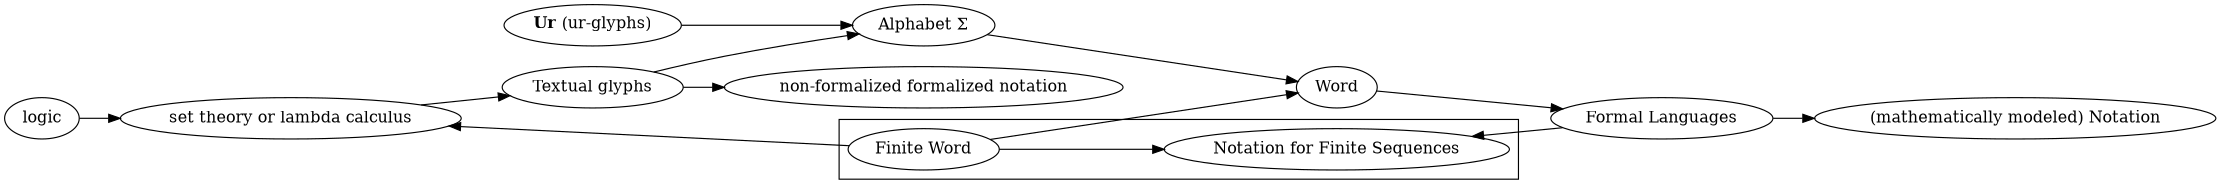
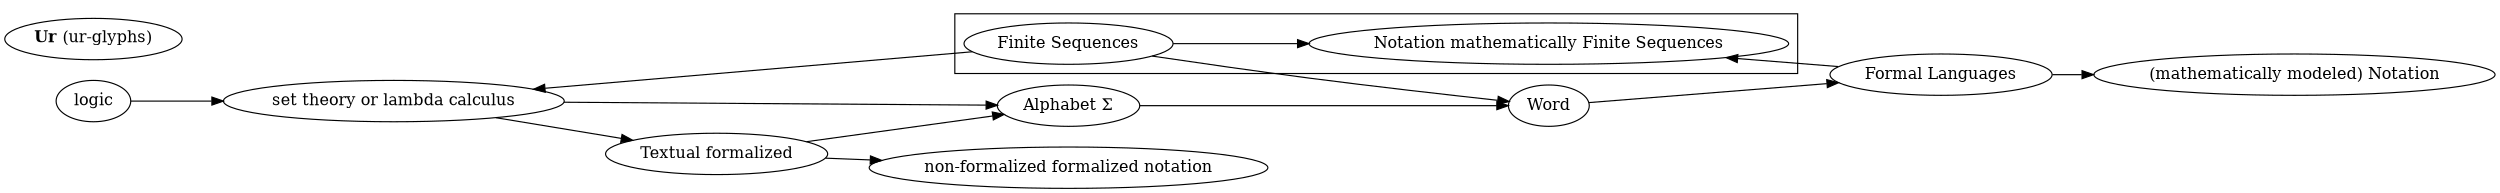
(761, 25) -> (775, 104)
(593, 87) -> (717, 154)
(924, 149) -> (1069, 44)
(1337, 149) -> (1549, 44)
